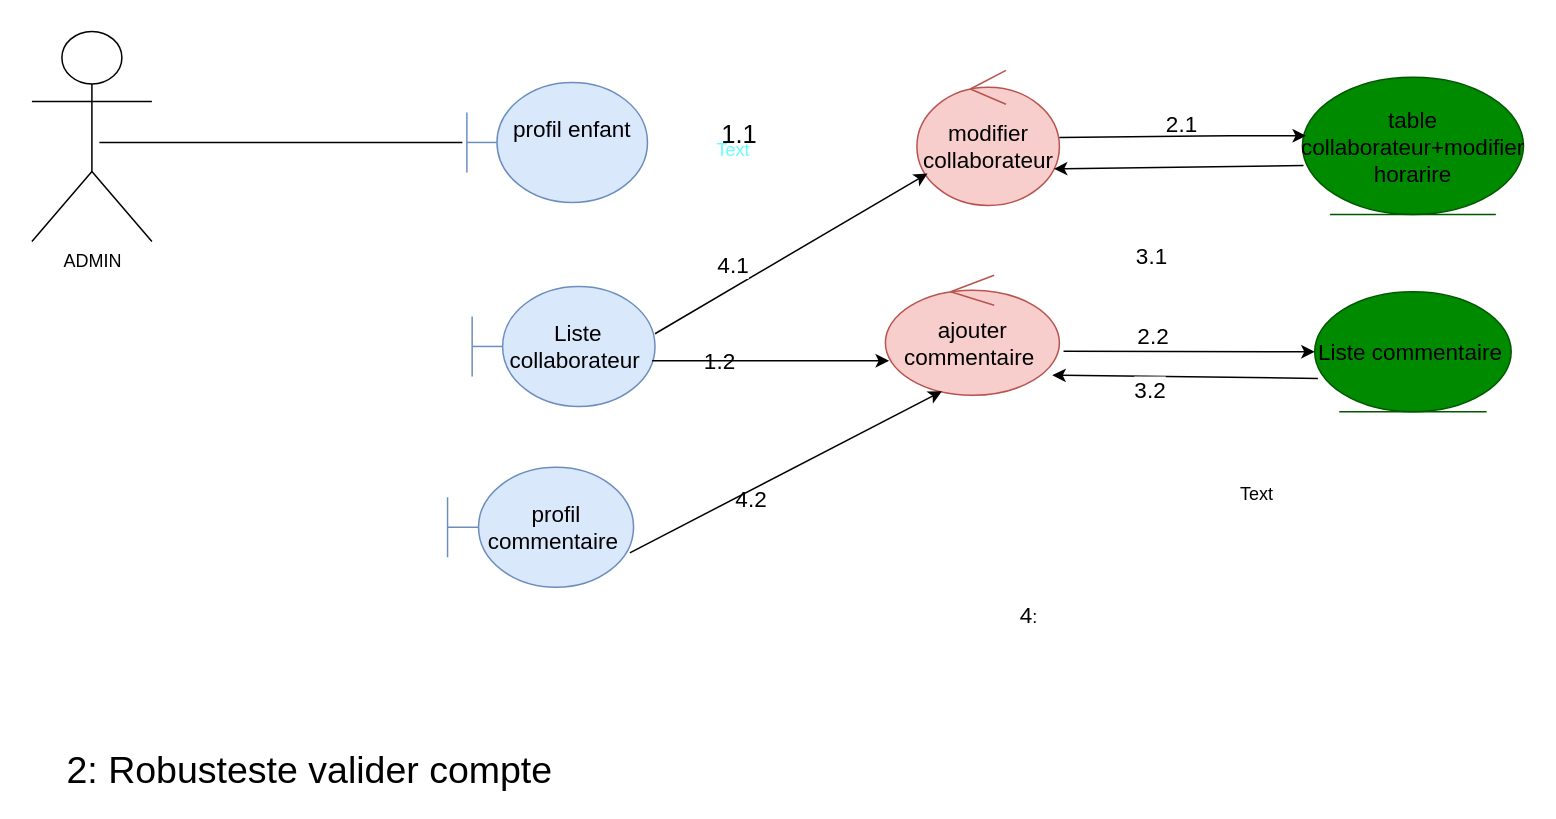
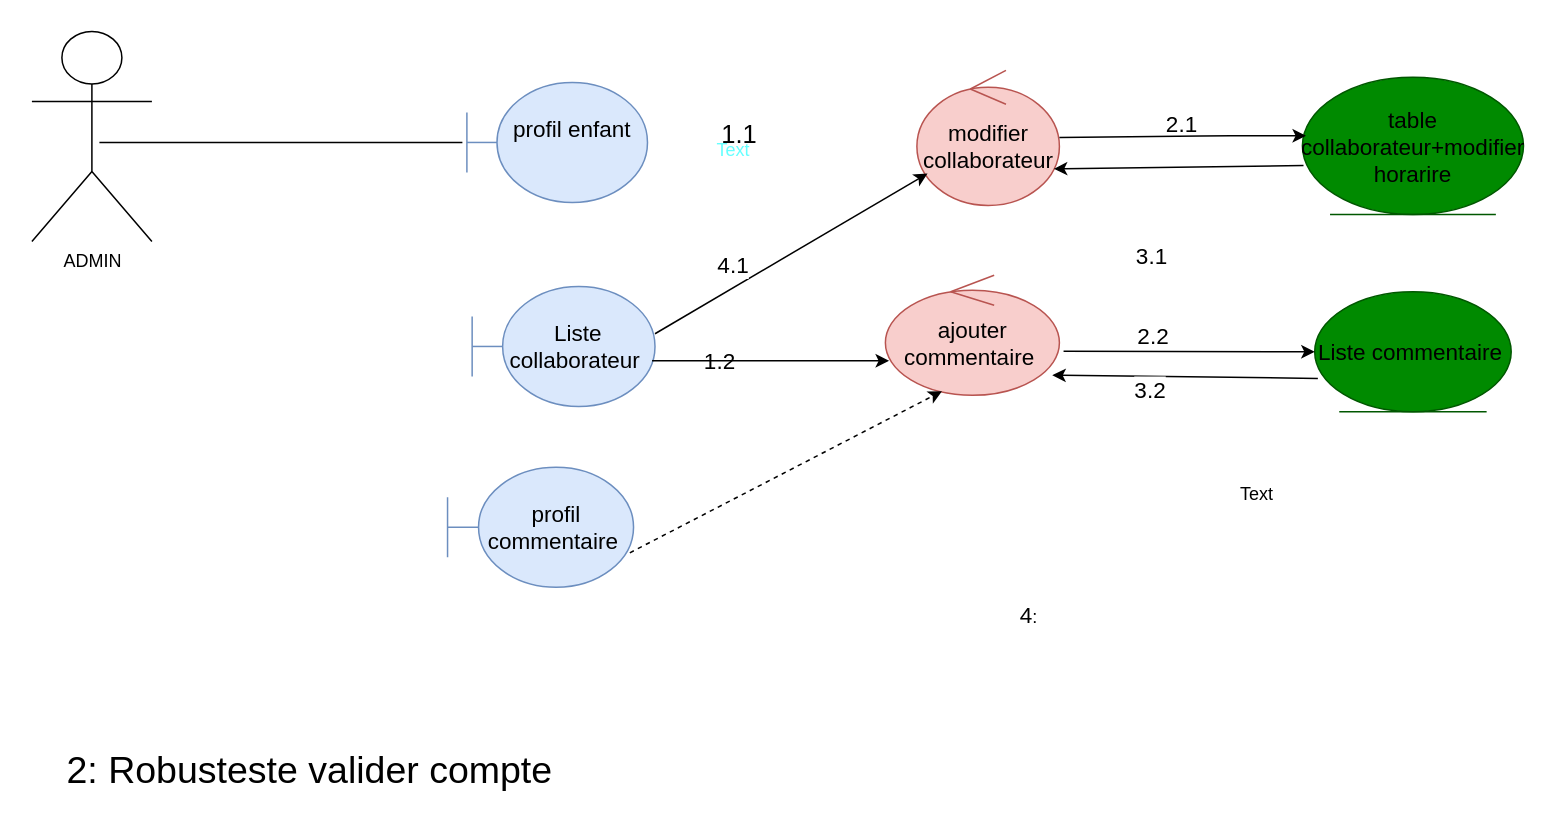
(783, 474) -> (783, 474)
(750, 498) -> none
